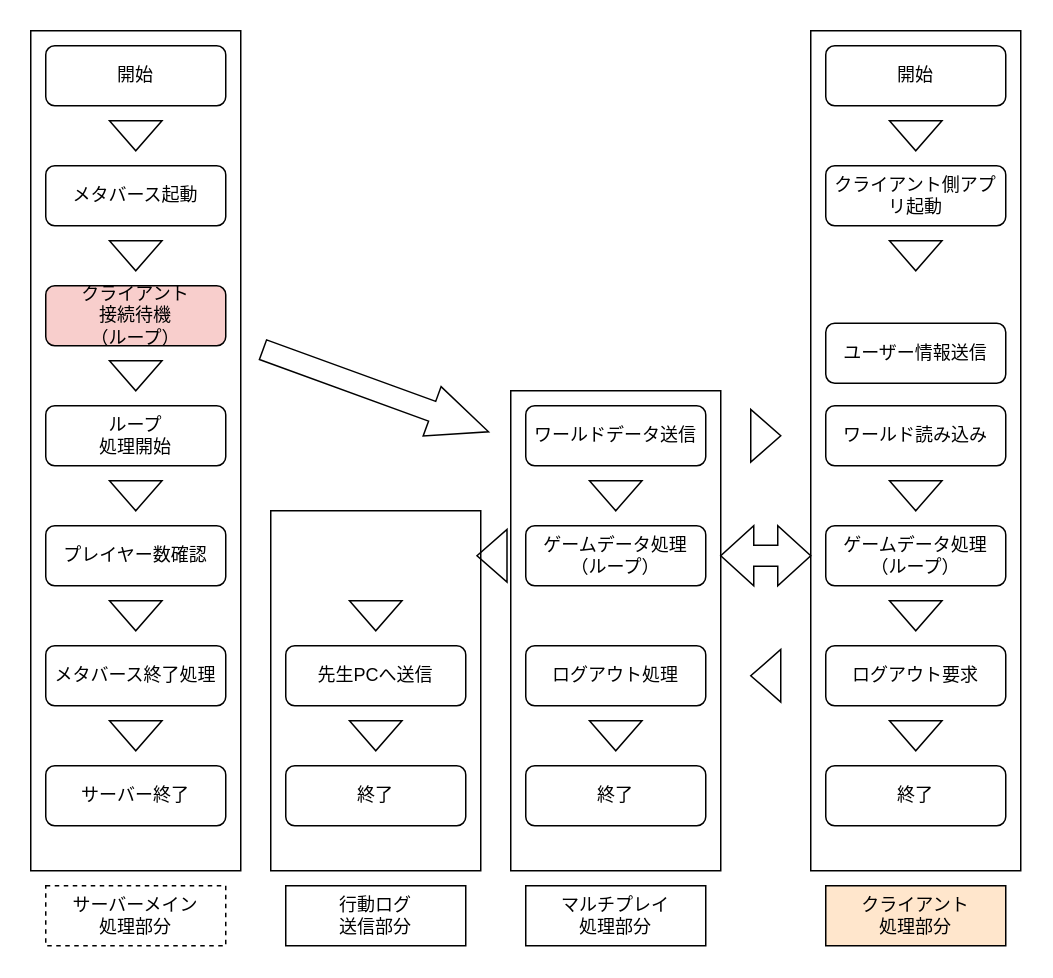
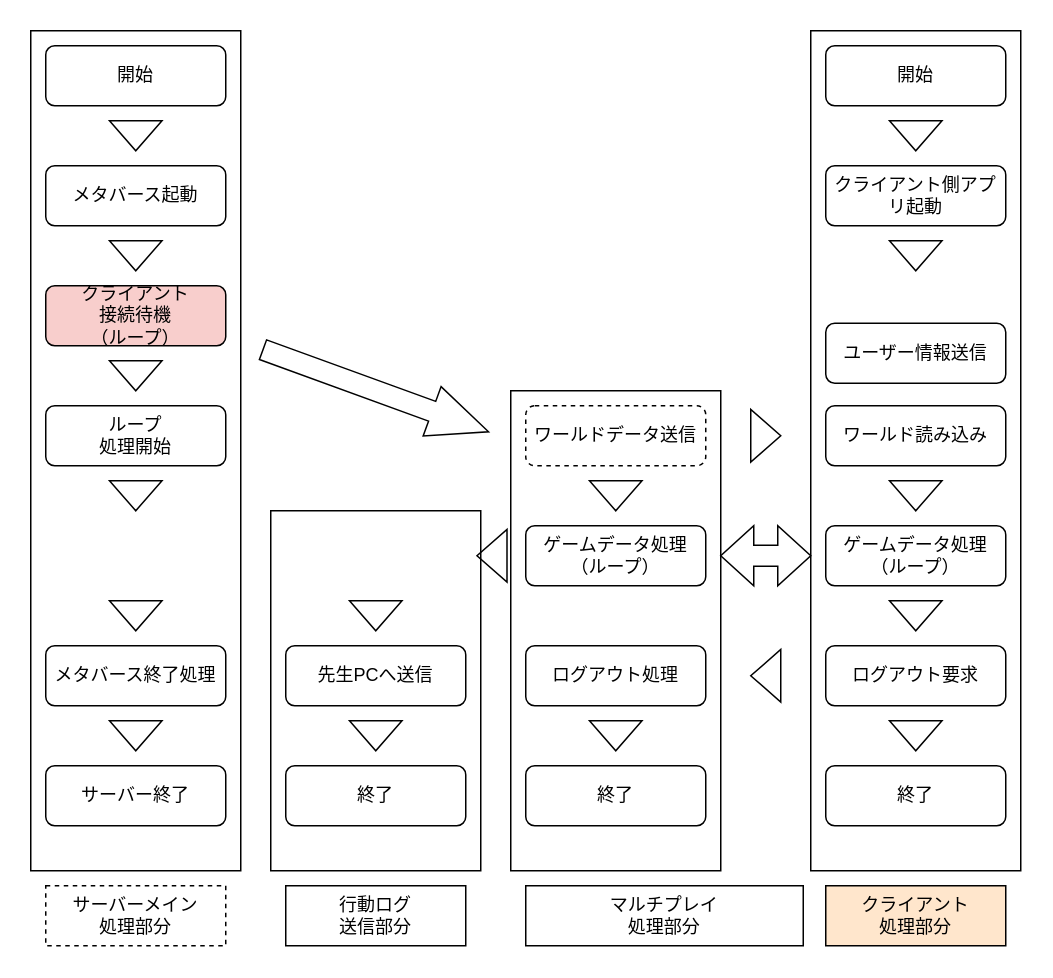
(616, 436) -> (616, 436)
(136, 556) -> none
(616, 916) -> (665, 916)
